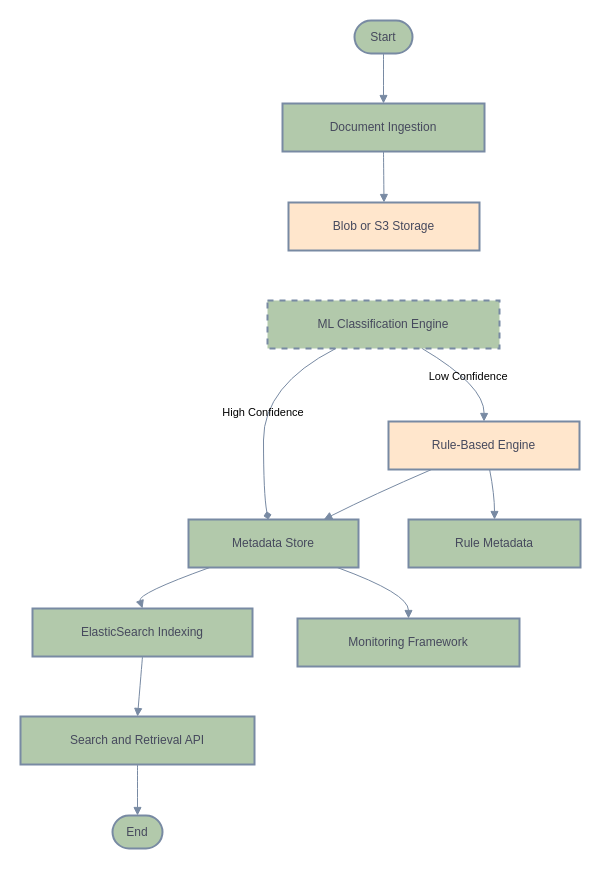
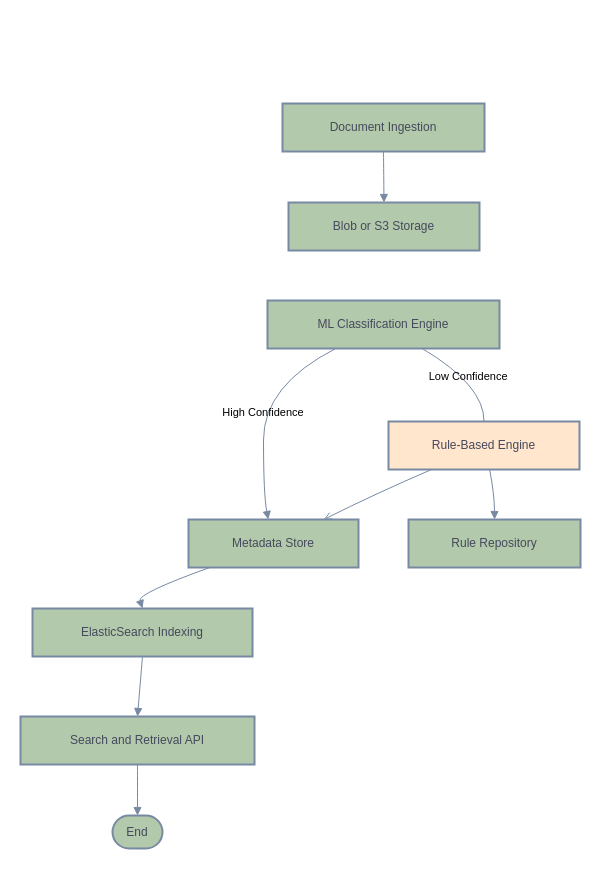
(384, 37) -> none
(384, 75) -> none
(384, 227) -> (384, 227)
(384, 325) -> (384, 325)
(472, 386) -> (472, 390)
(267, 511) -> (267, 510)
(332, 515) -> (330, 517)
(495, 544) -> (495, 544)
(376, 584) -> none
(409, 643) -> none
